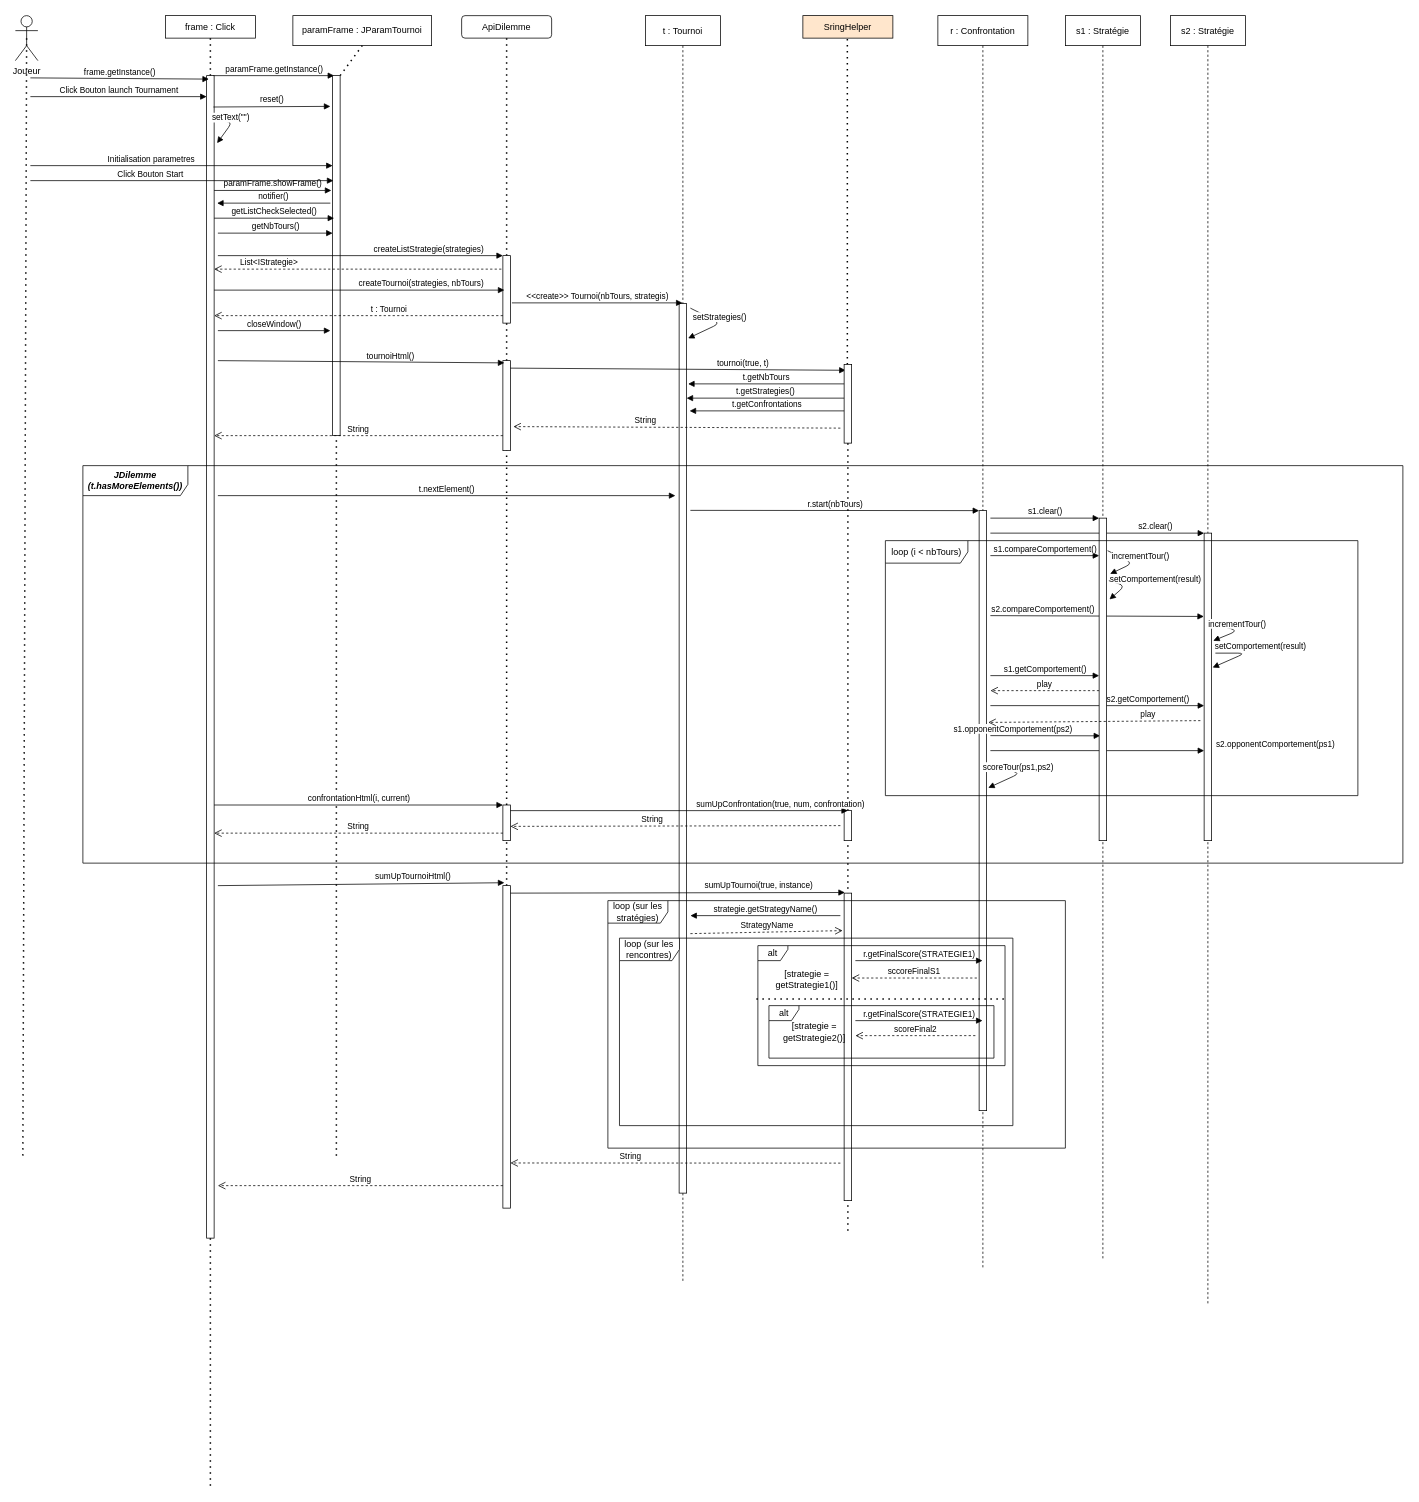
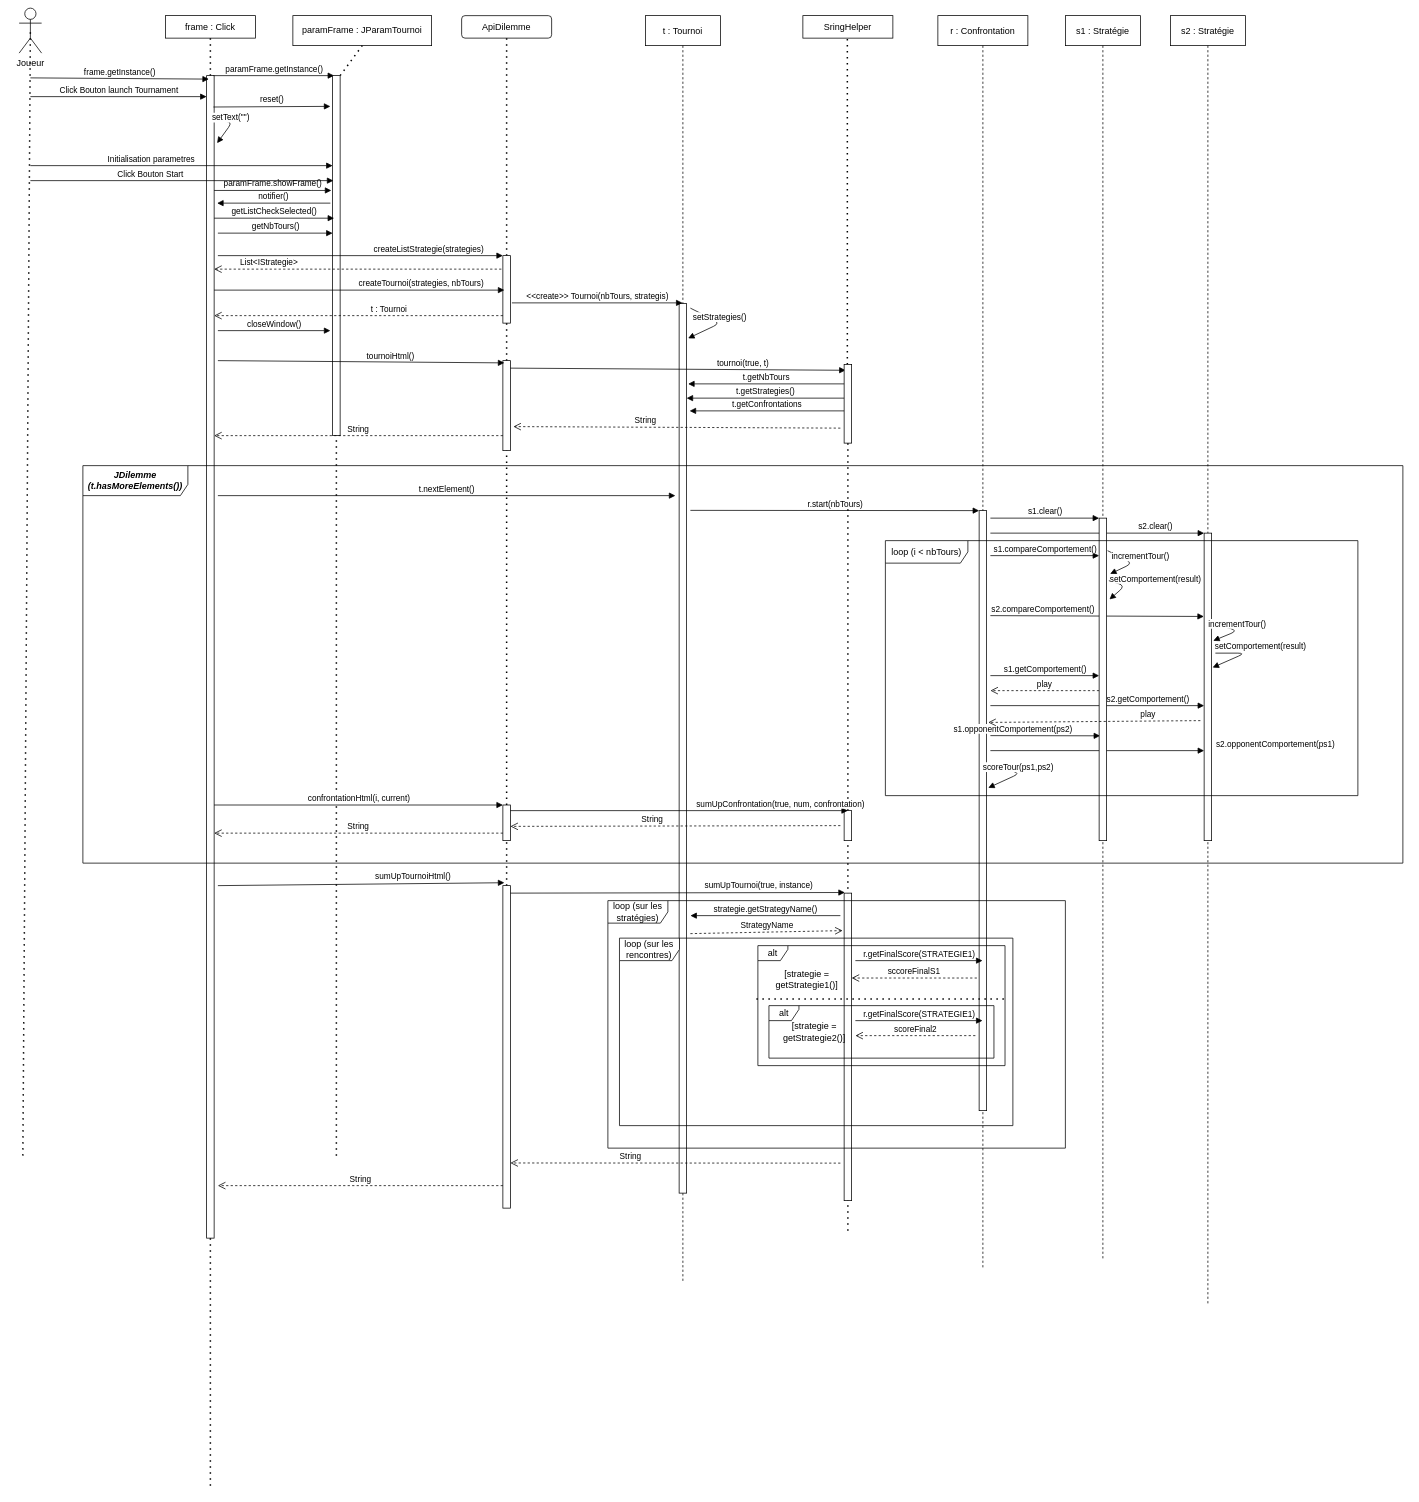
(848, 27) -> (848, 27)
(27, 38) -> (30, 30)
